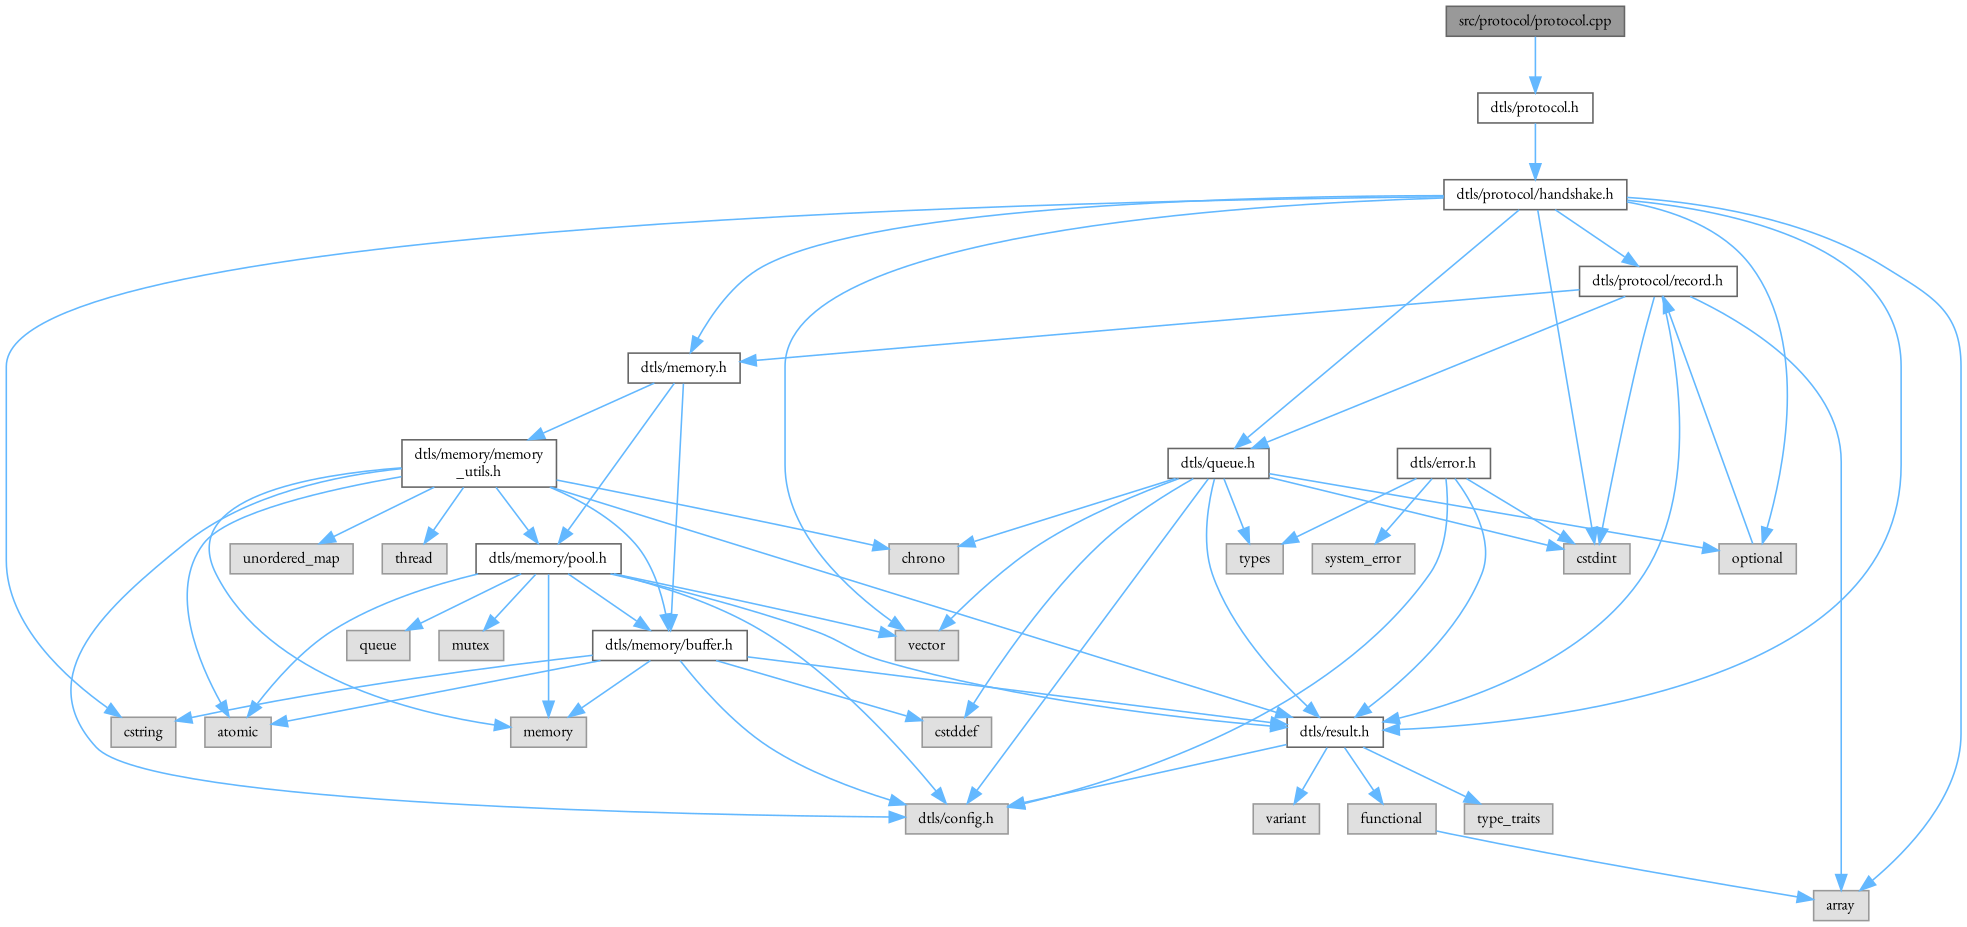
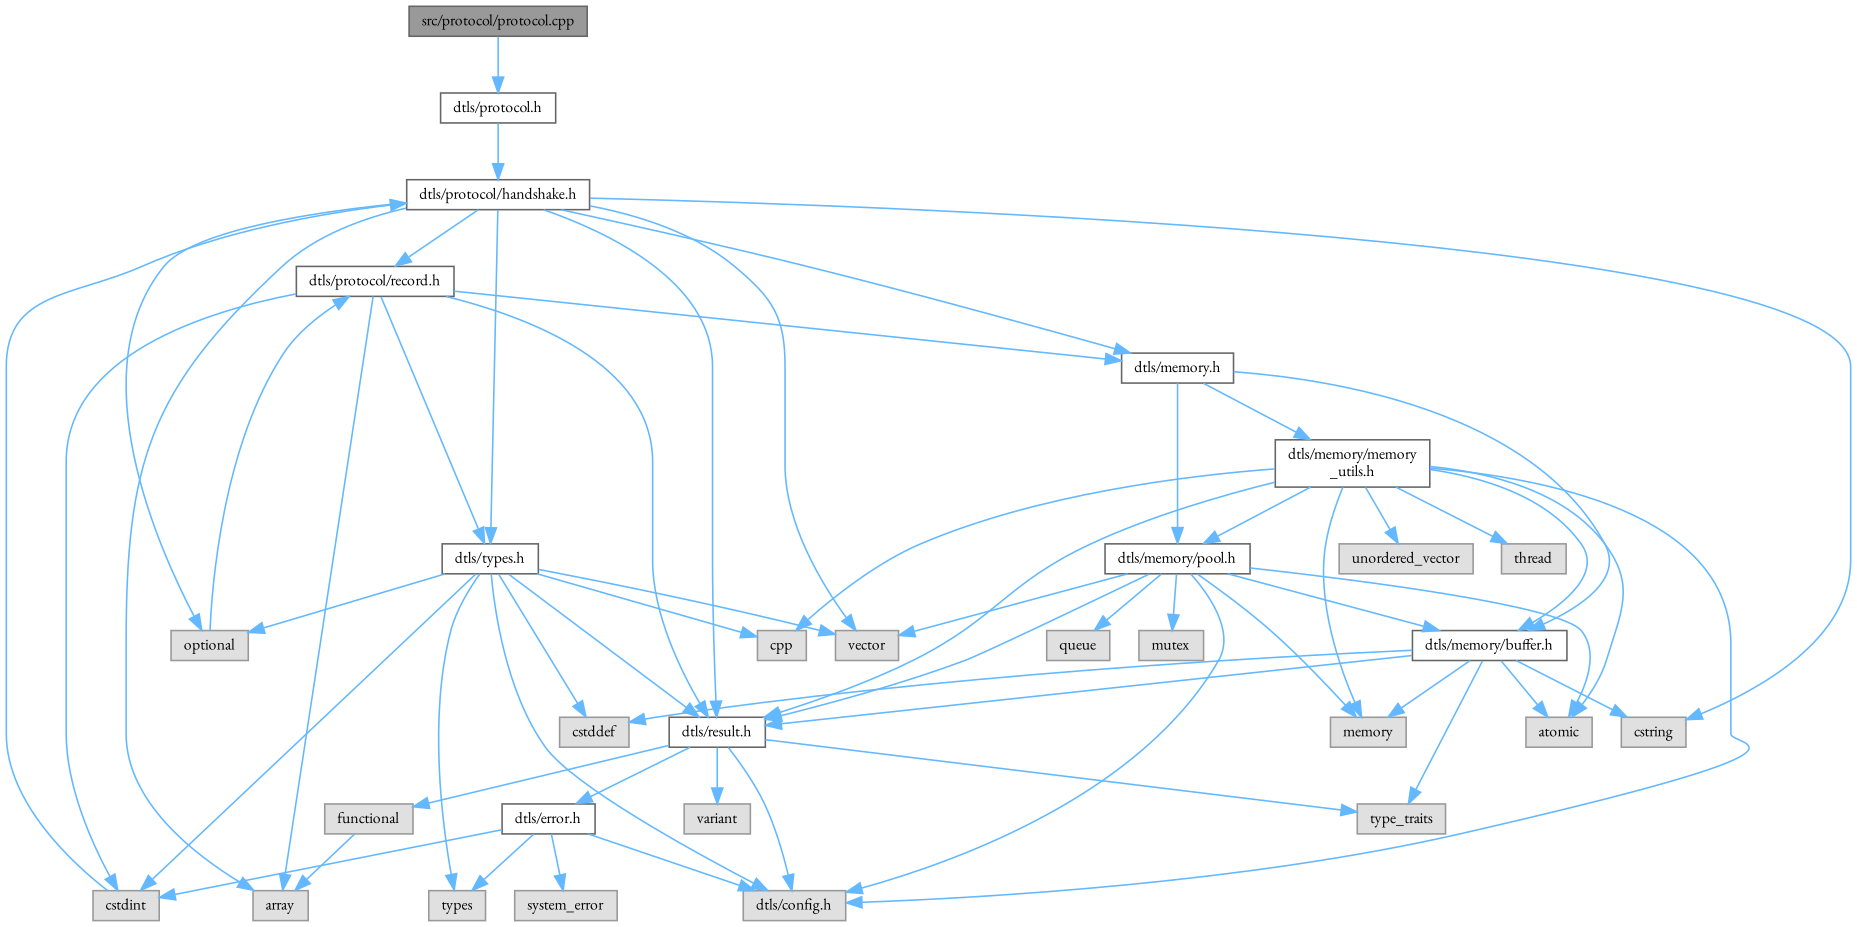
(1565, 369) -> (6, 426)
(1219, 463) -> (490, 559)
(292, 559) -> (1406, 559)
(924, 559) -> (782, 646)
(1465, 607) -> (640, 772)
(772, 749) -> (1449, 725)
